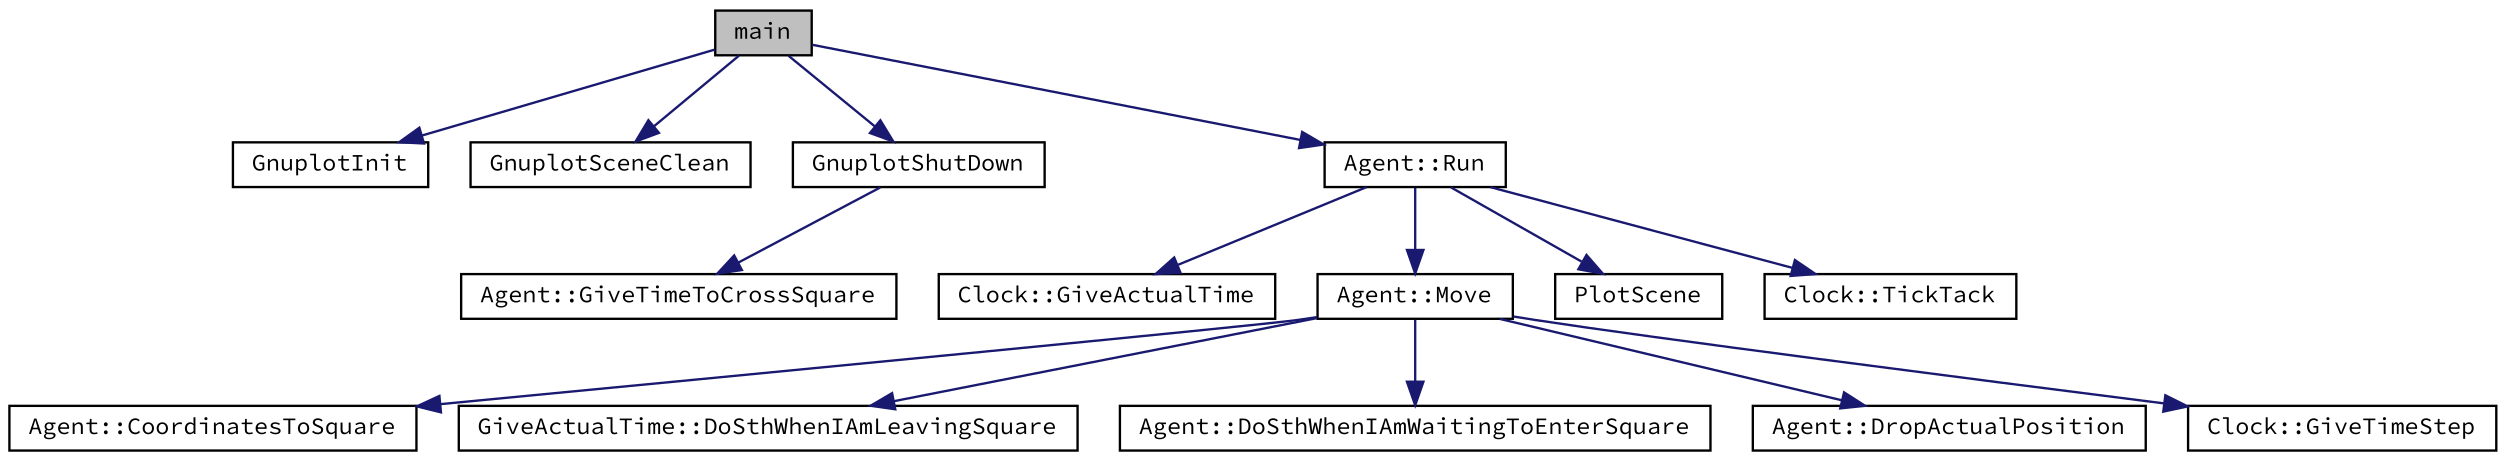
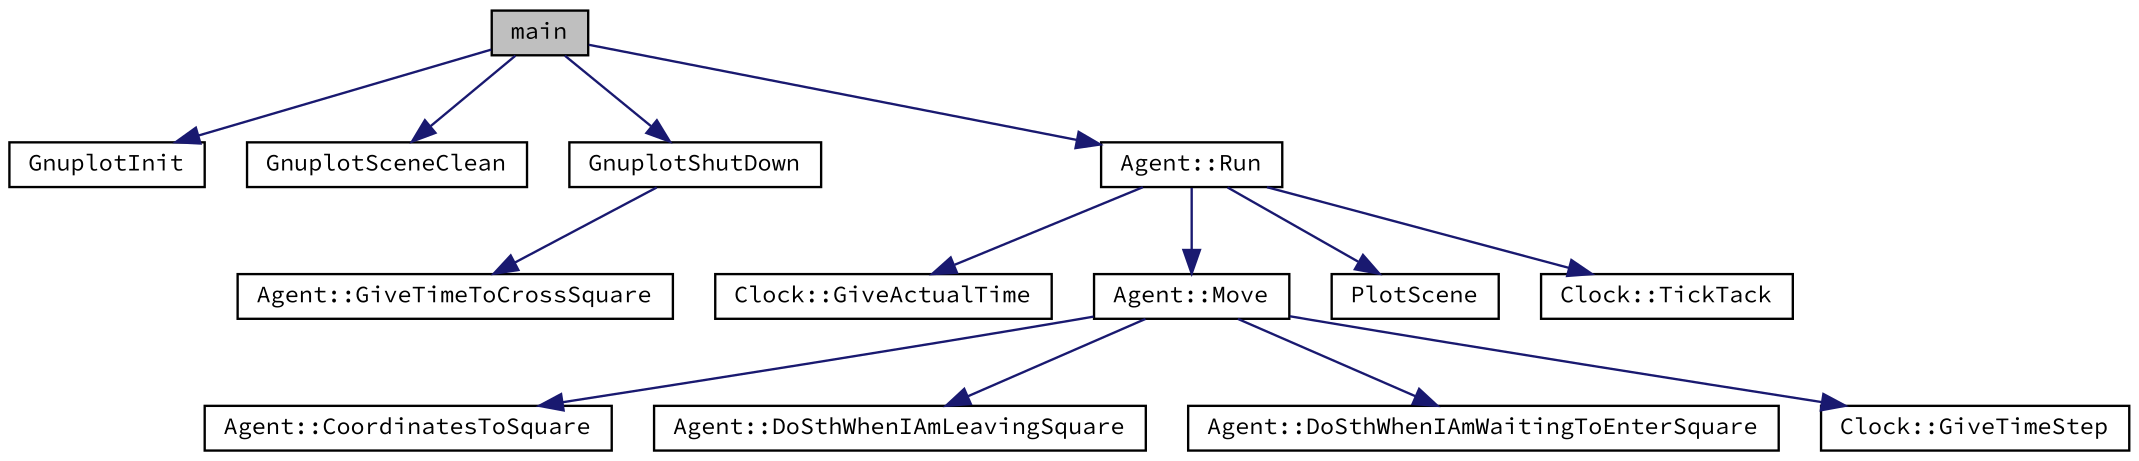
(768, 428) -> (900, 428)
(1949, 428) -> none
